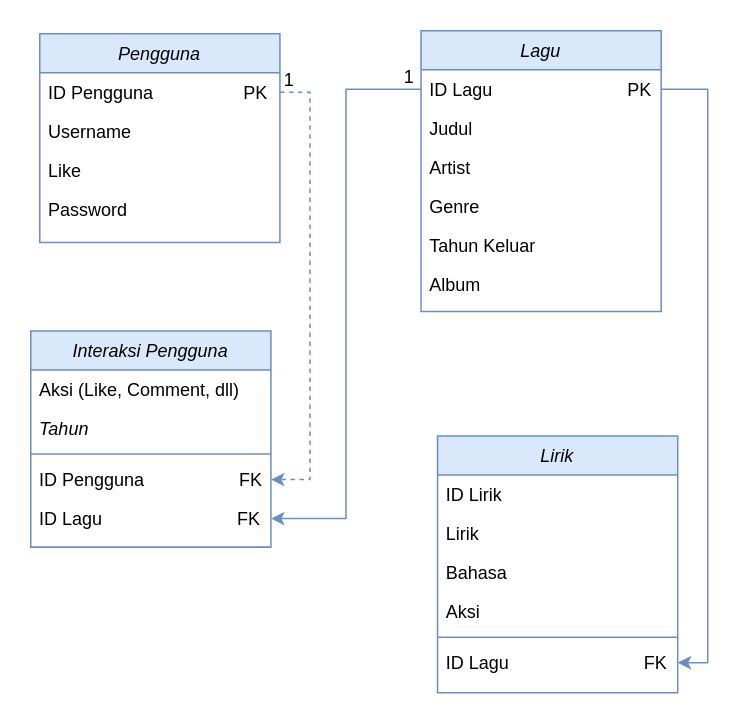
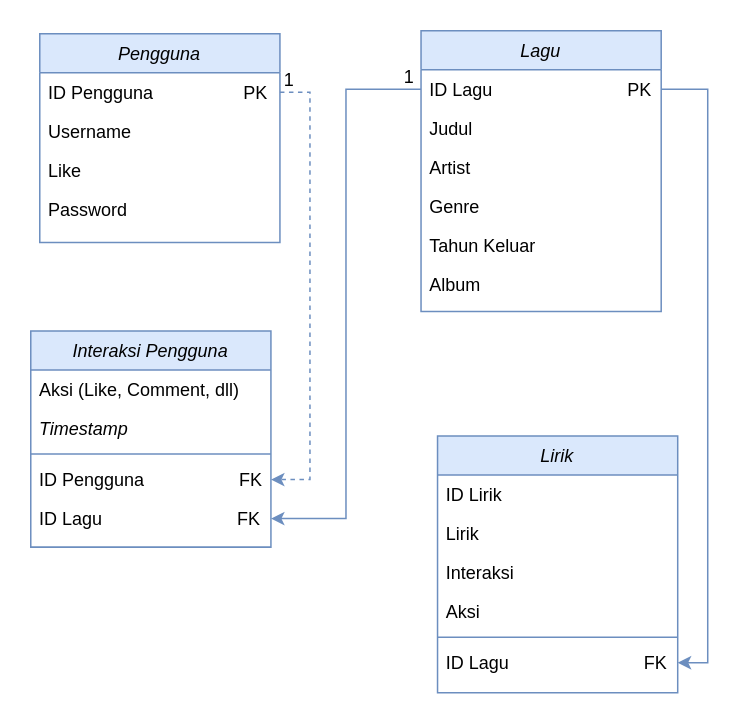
(64, 429) -> (82, 429)
(476, 573) -> (489, 573)
